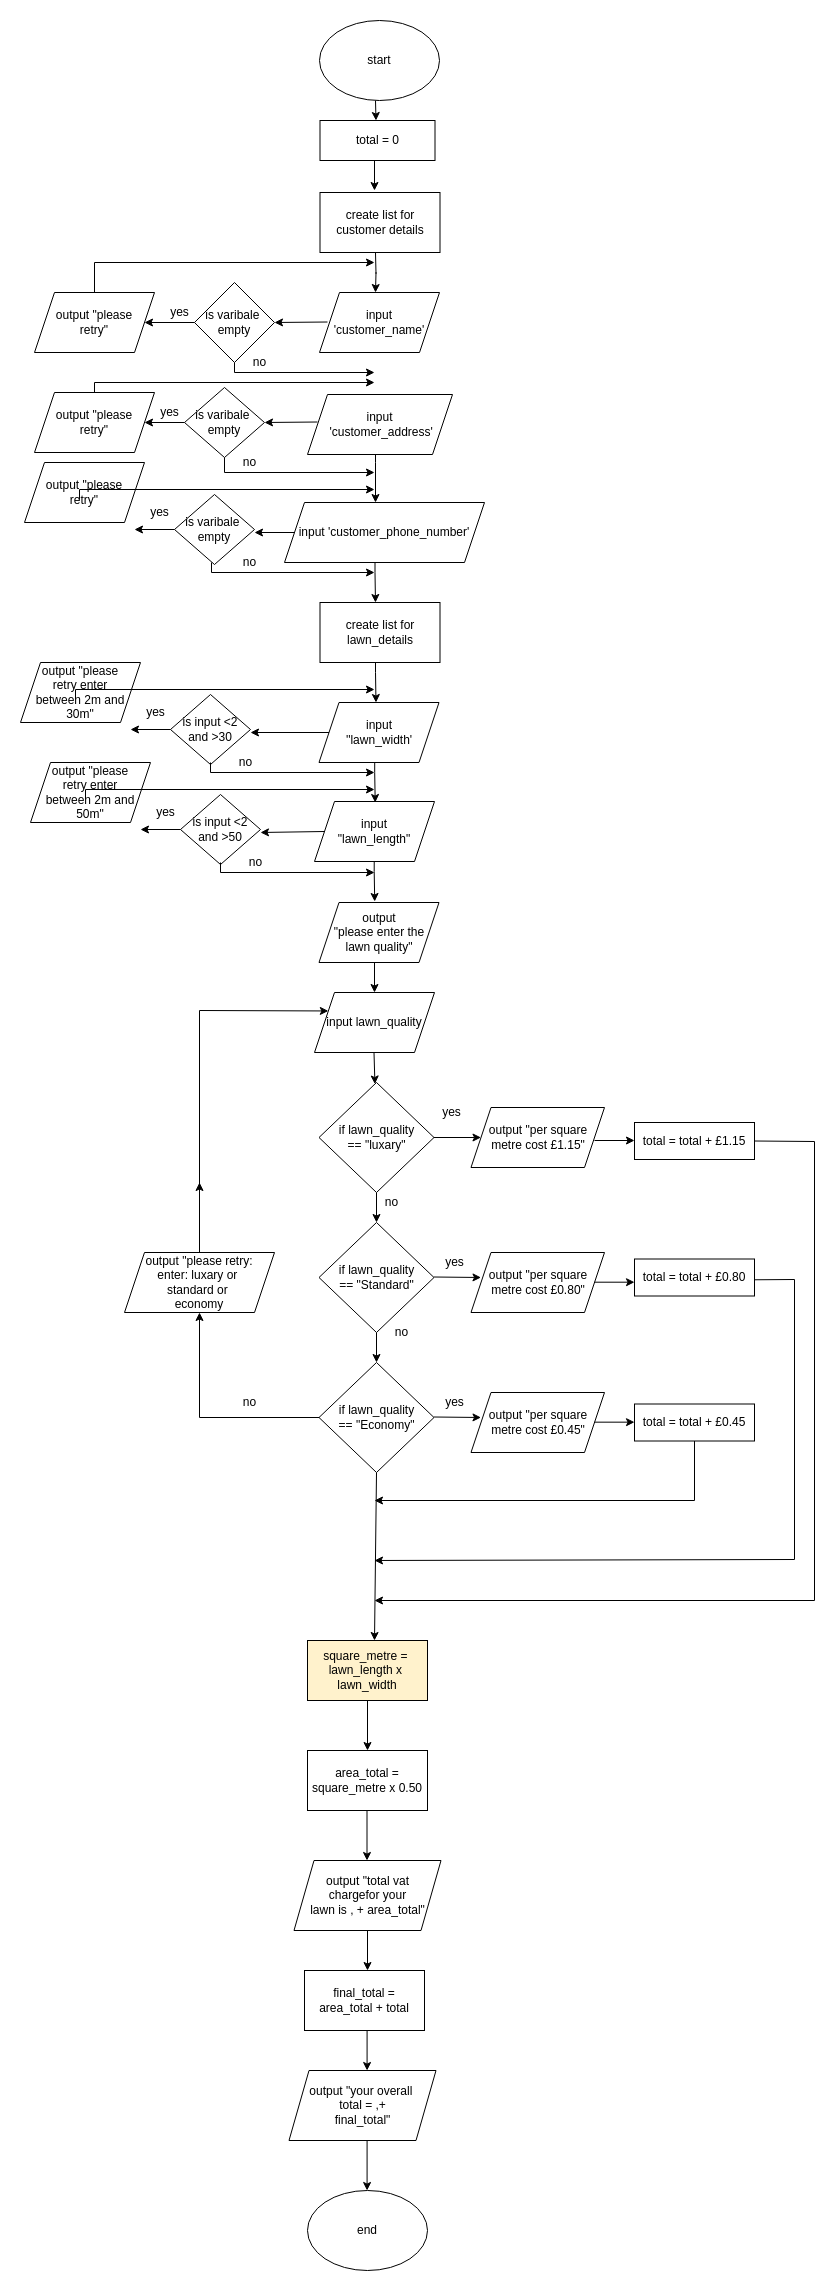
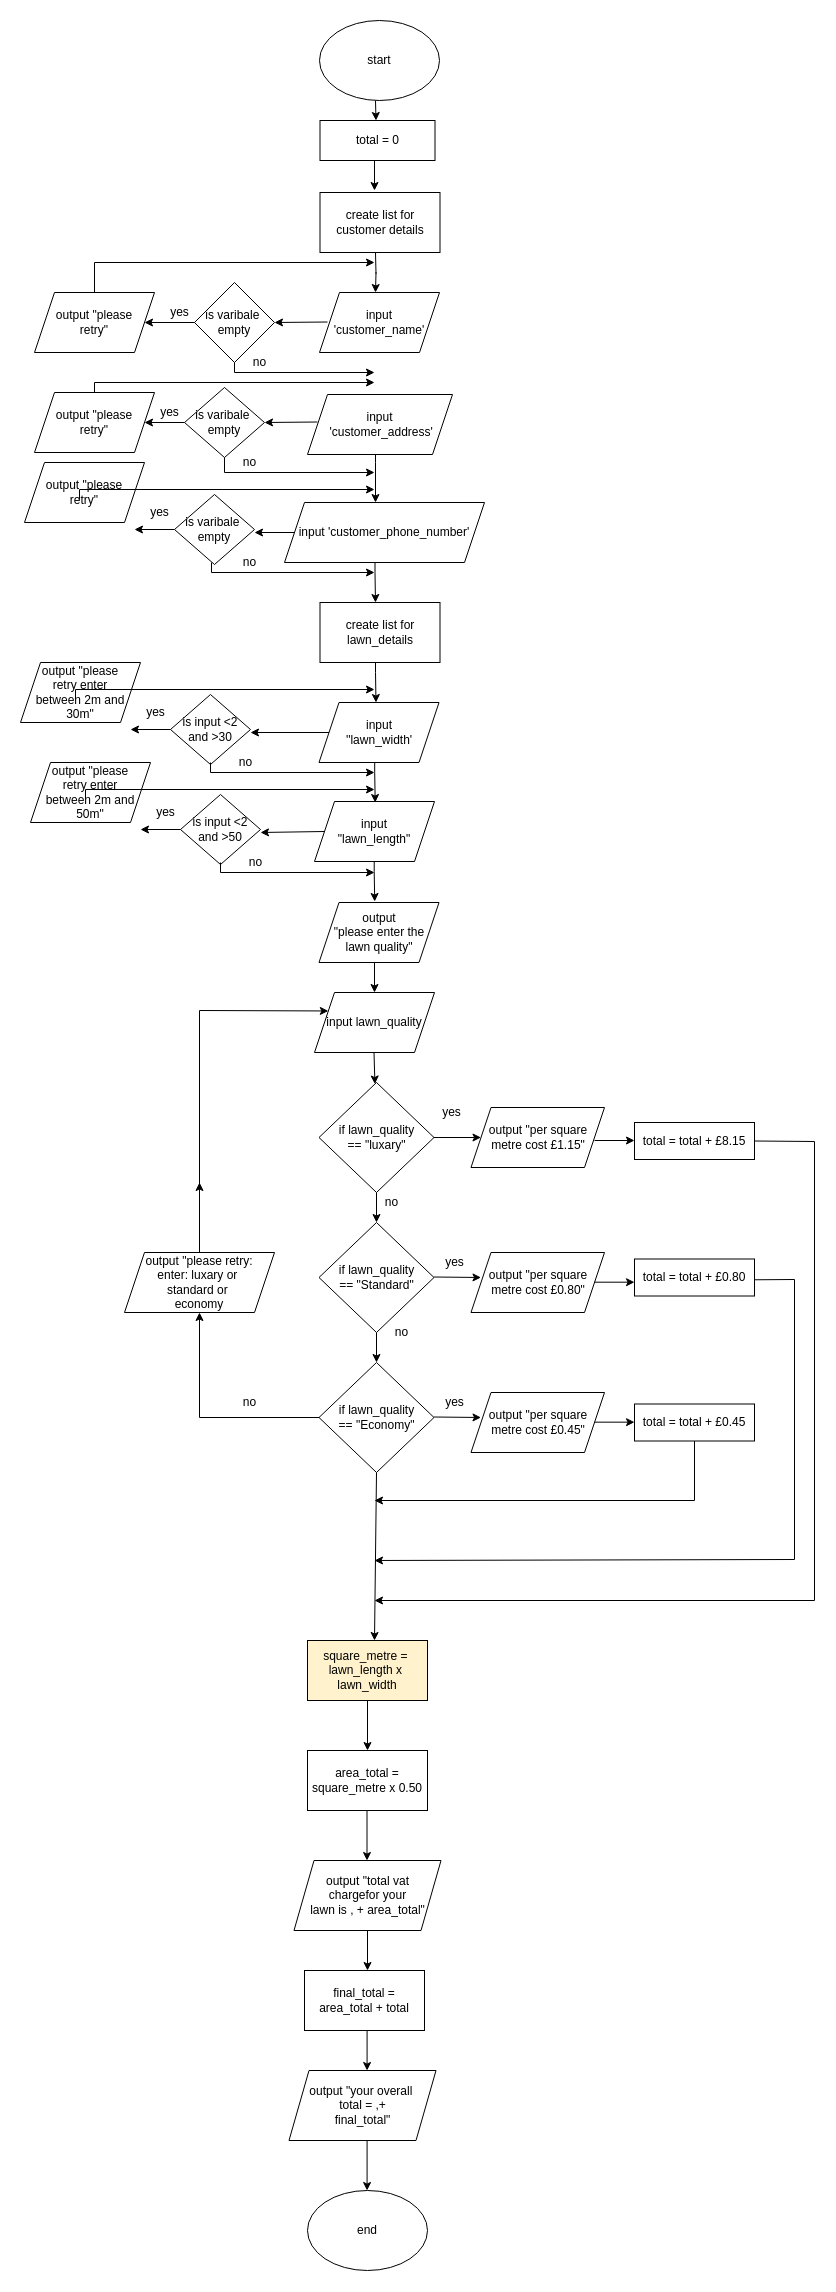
(695, 1142) -> (695, 1142)
